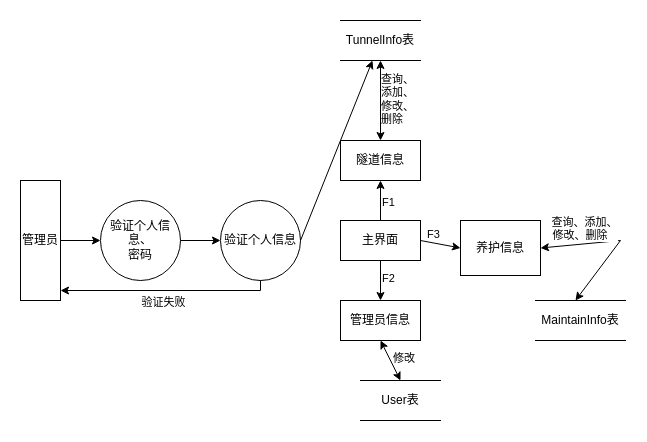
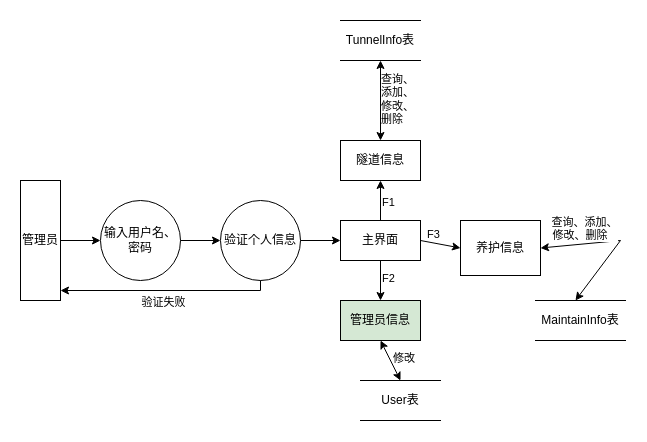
(335, 154) -> (317, 241)
(141, 241) -> (141, 241)
(381, 321) -> (381, 321)
